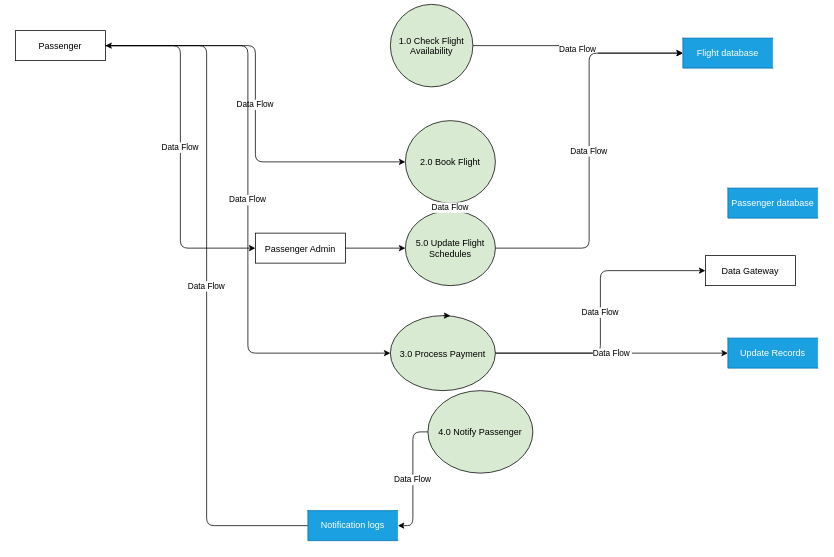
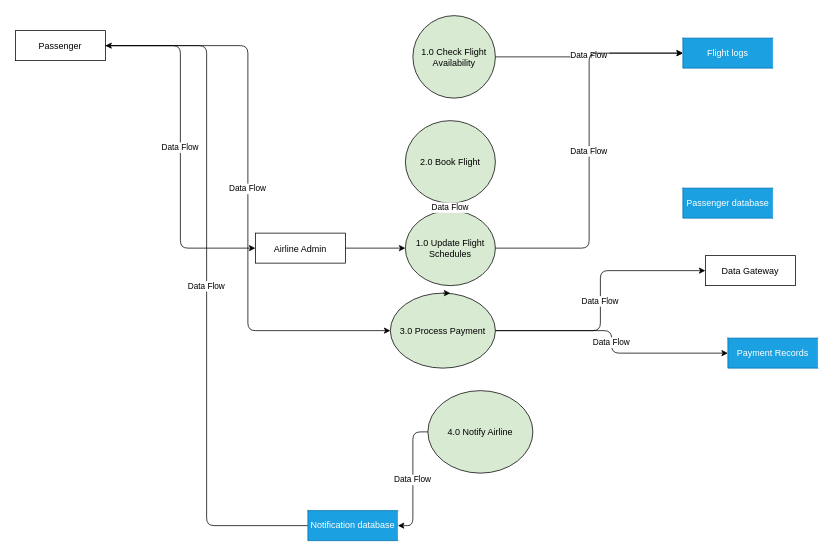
(432, 45) -> (454, 57)
(728, 53) -> (728, 53)
(255, 103) -> none
(773, 203) -> (728, 203)
(450, 243) -> (450, 243)
(300, 248) -> (300, 248)
(443, 353) -> (443, 330)
(773, 353) -> (773, 353)
(480, 432) -> (480, 432)
(353, 525) -> (353, 525)
